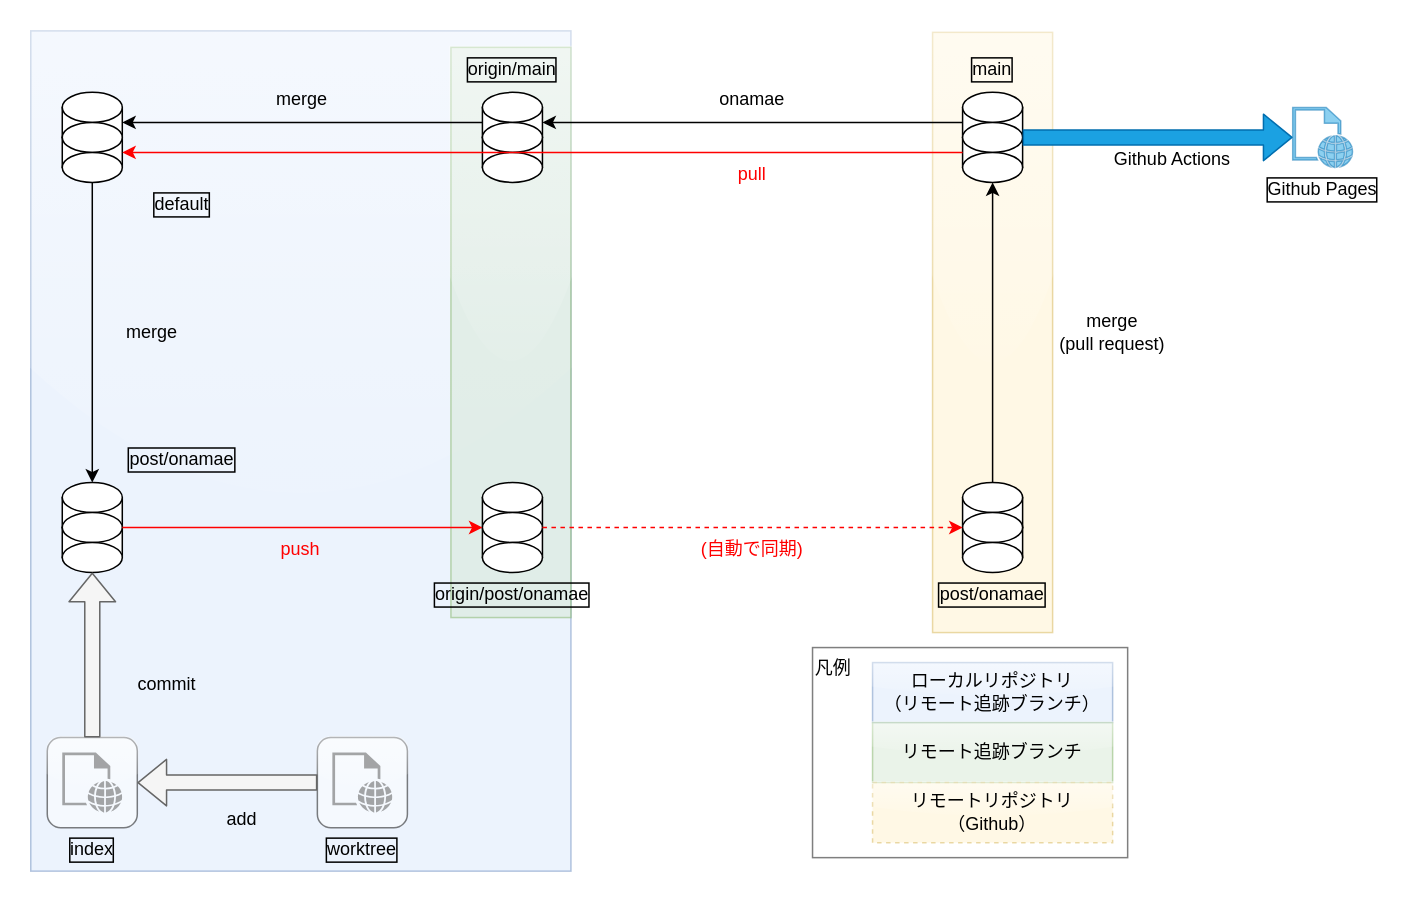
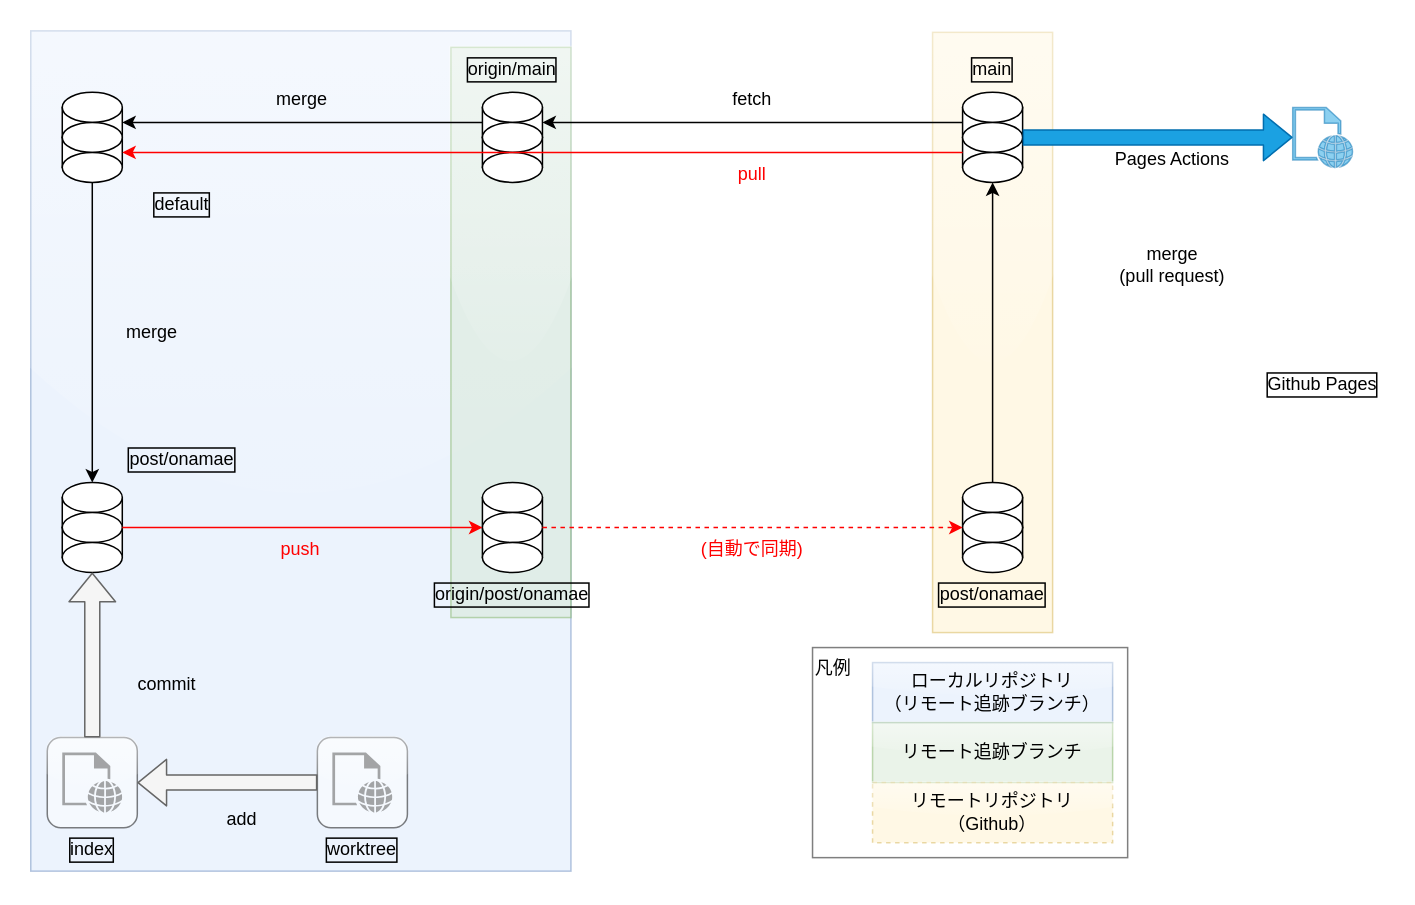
(752, 100) -> (752, 100)
(1172, 160) -> (1172, 160)
(1322, 190) -> (1322, 385)
(1112, 332) -> (1172, 265)
